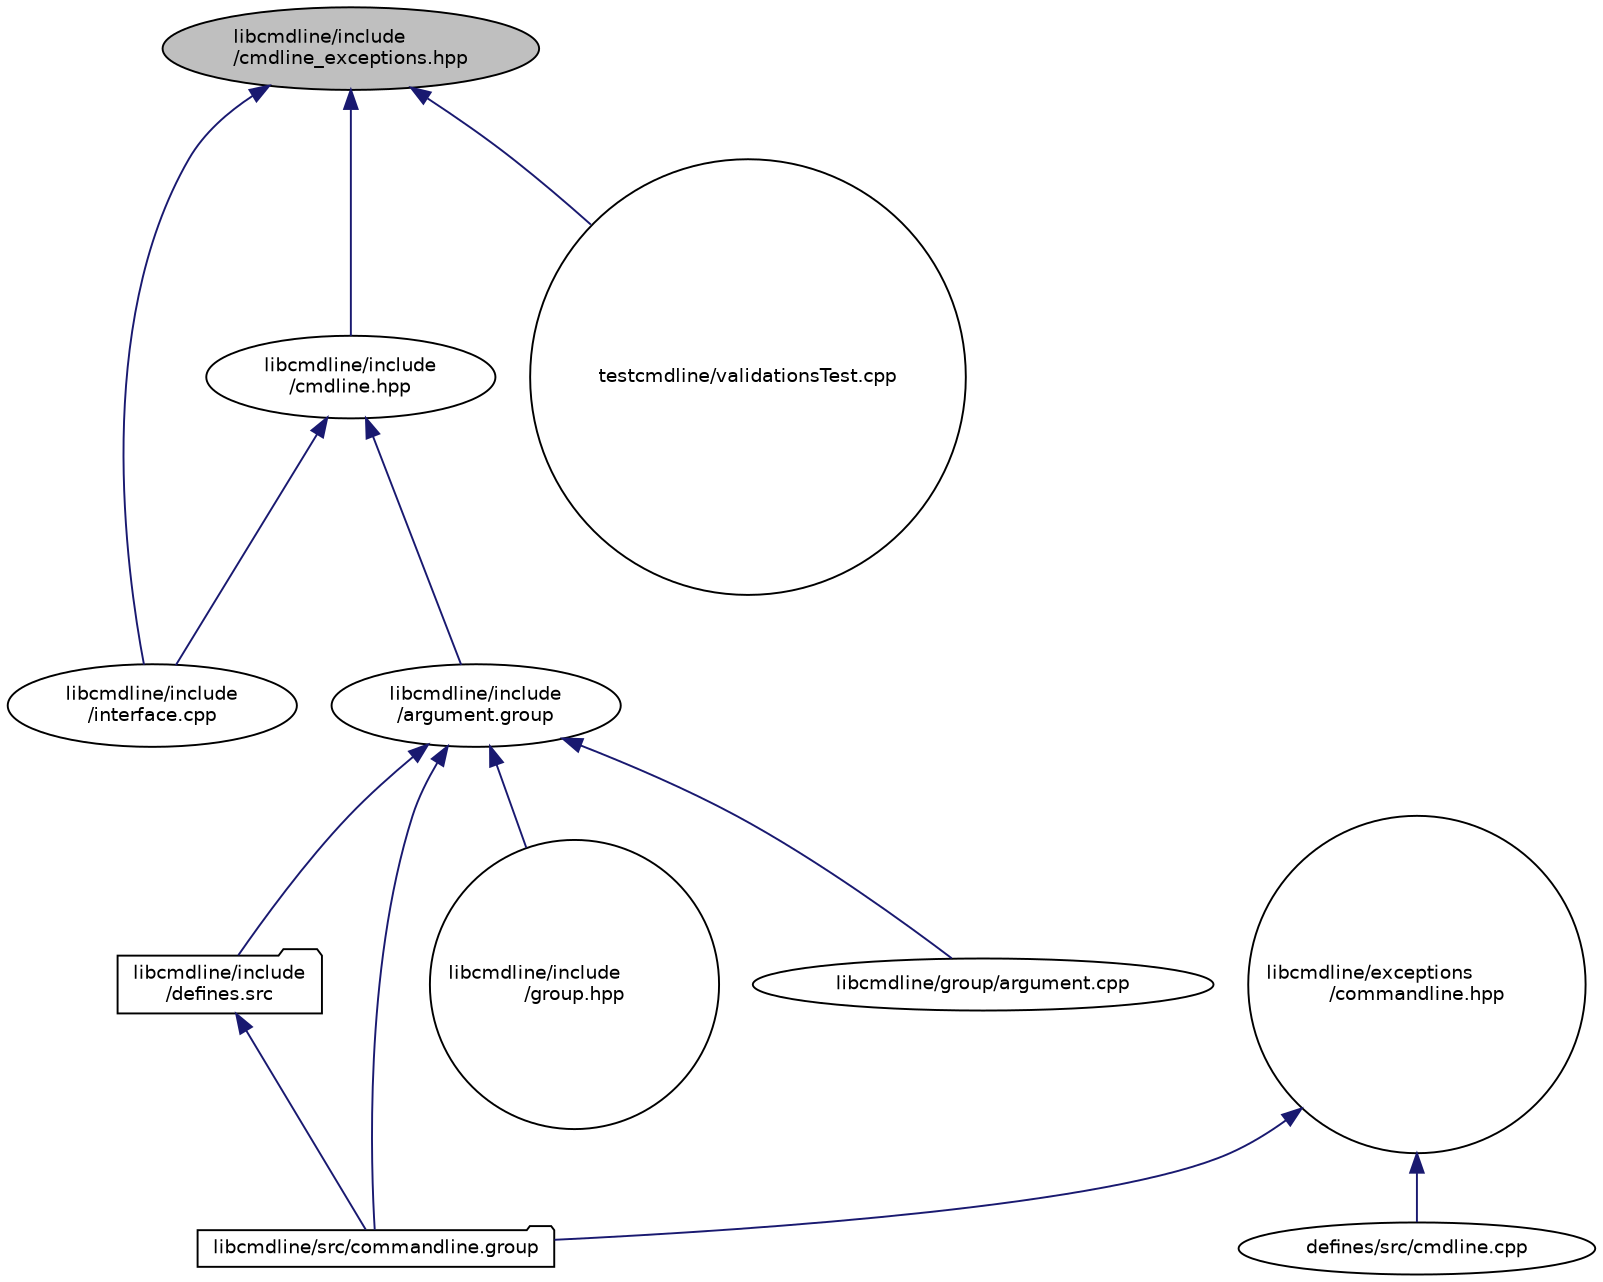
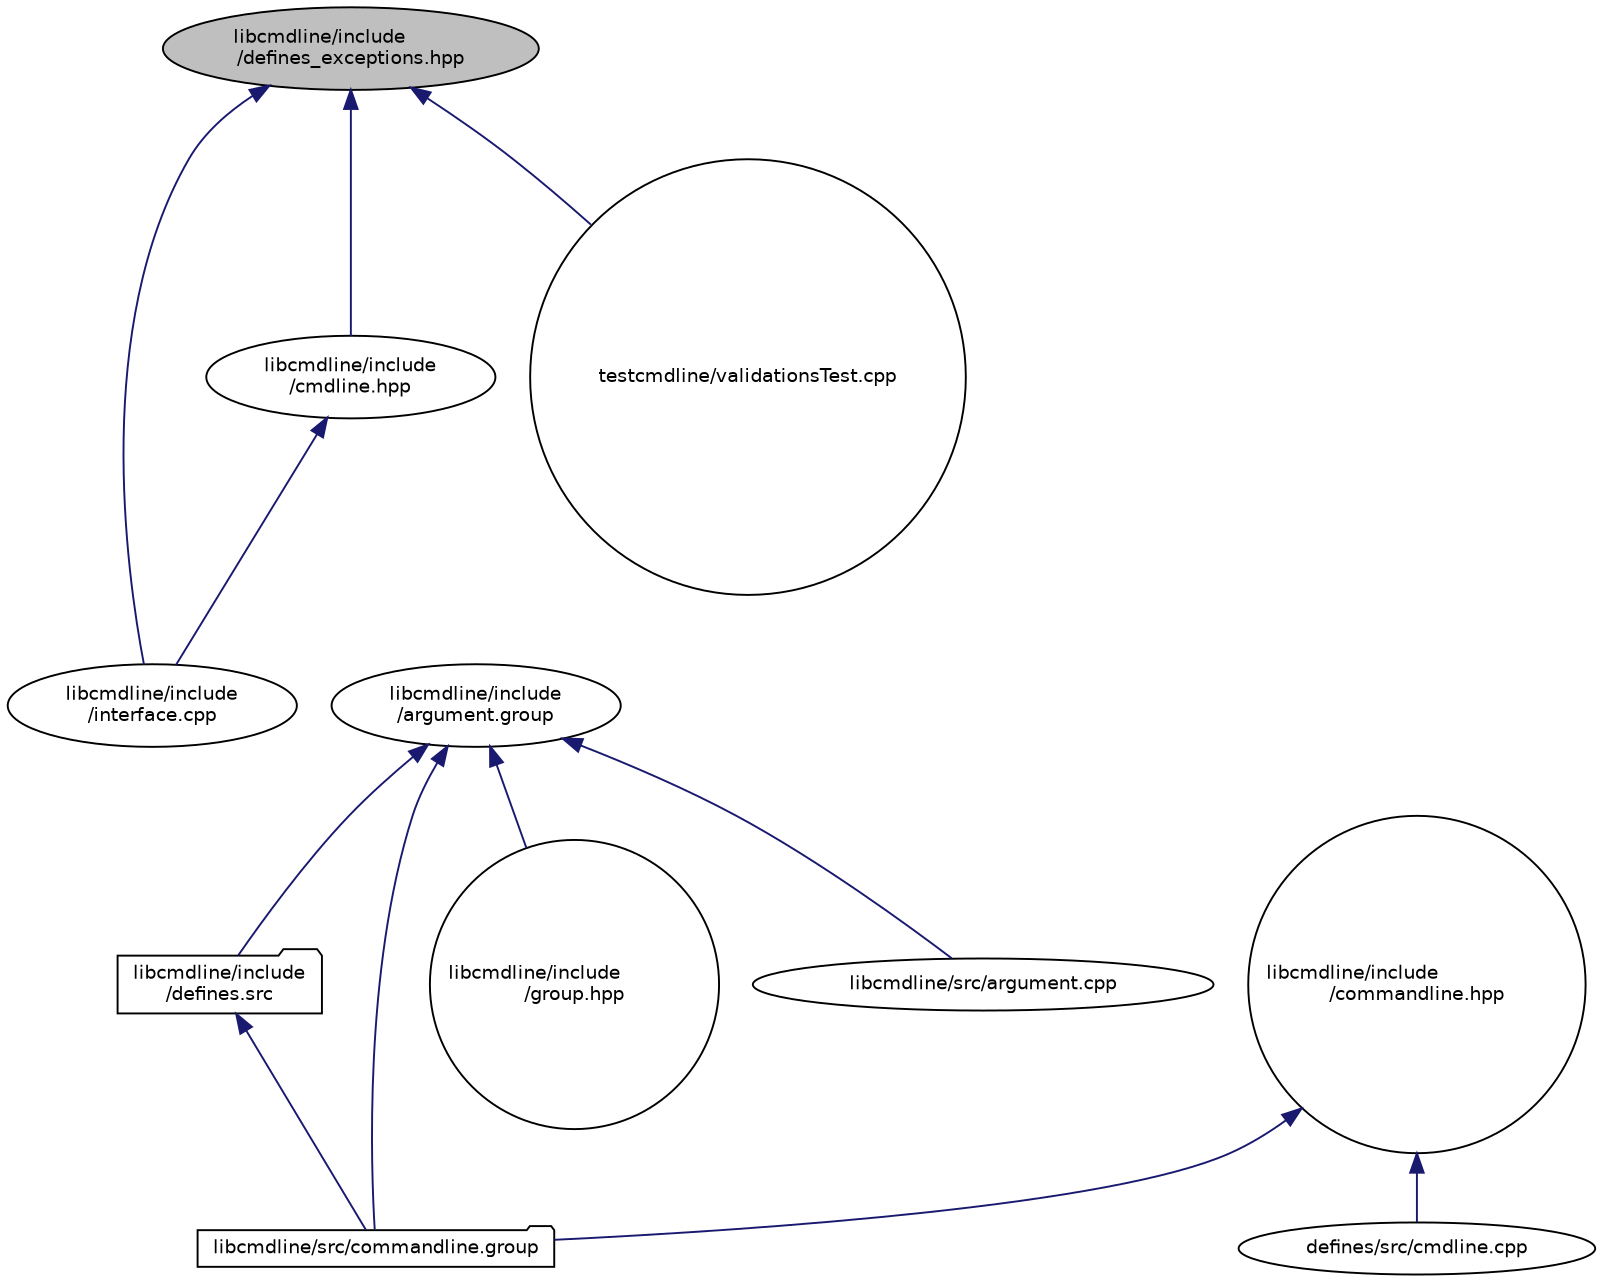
(351, 49) -> (351, 49)
(417, 551) -> none
(983, 985) -> (983, 985)
(1417, 985) -> (1417, 985)
